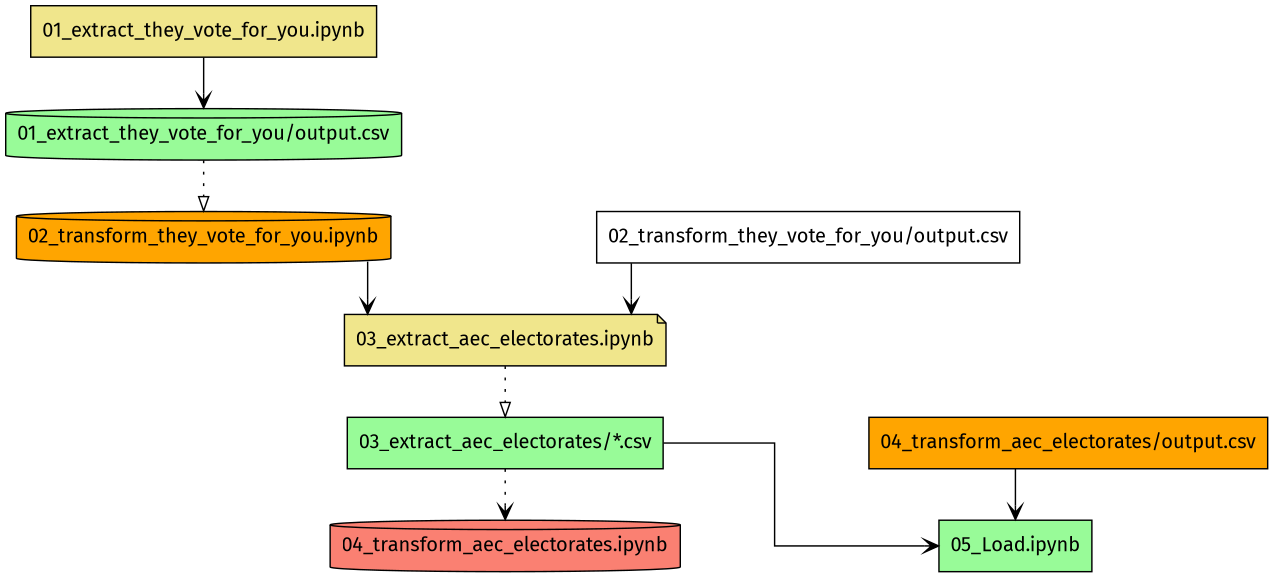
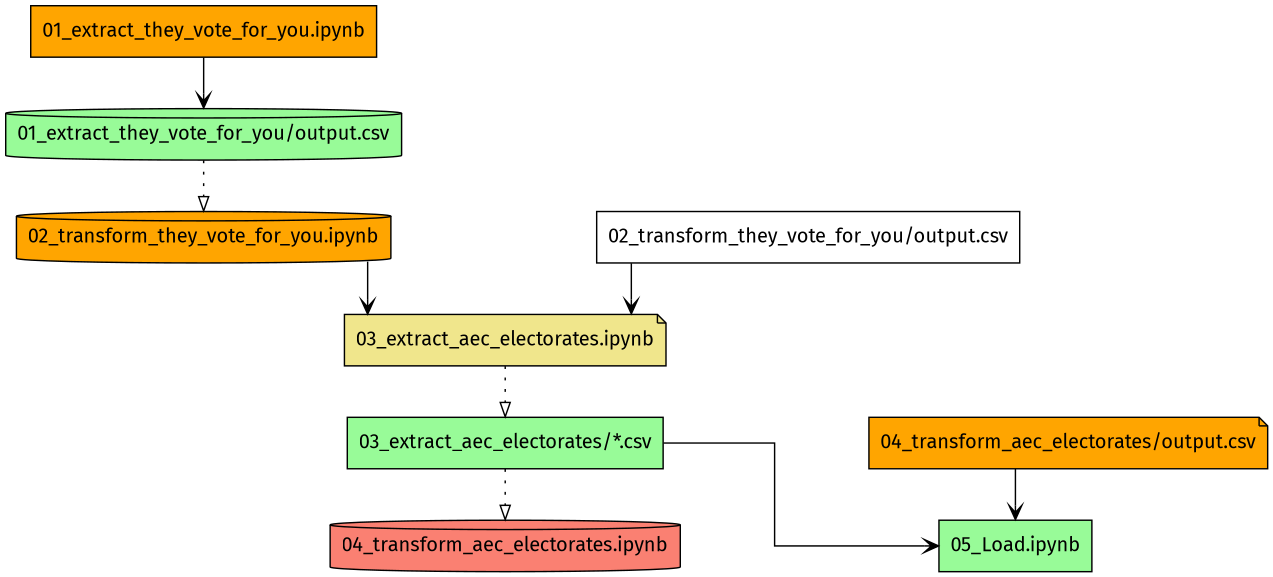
(204, 31) -> (204, 31)
(1068, 443) -> (1068, 443)
(505, 487) -> (505, 487)
